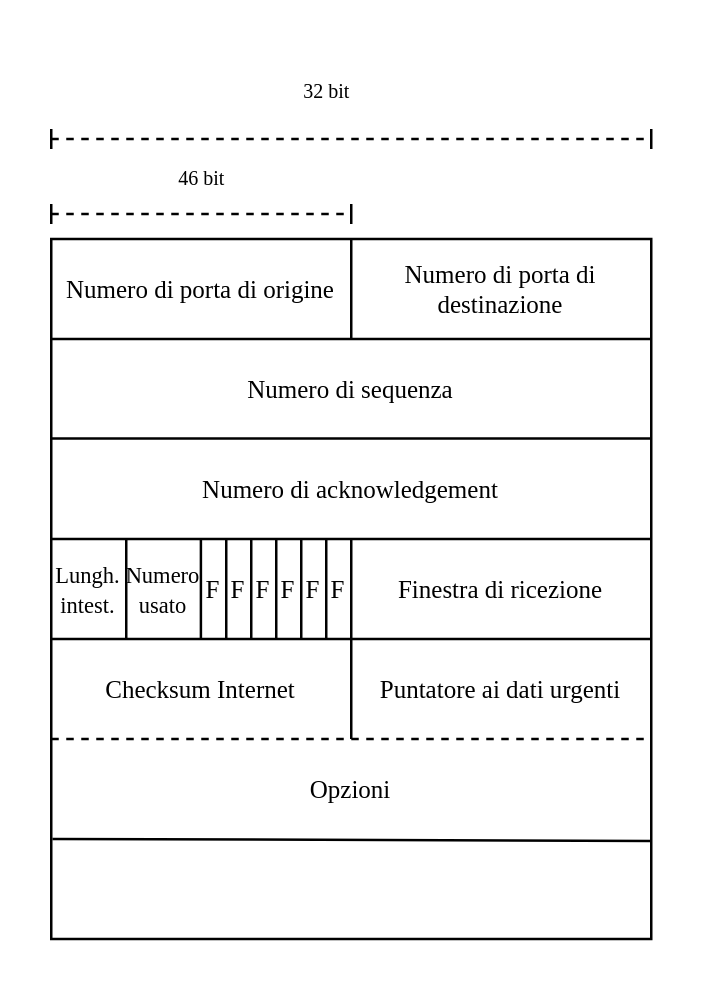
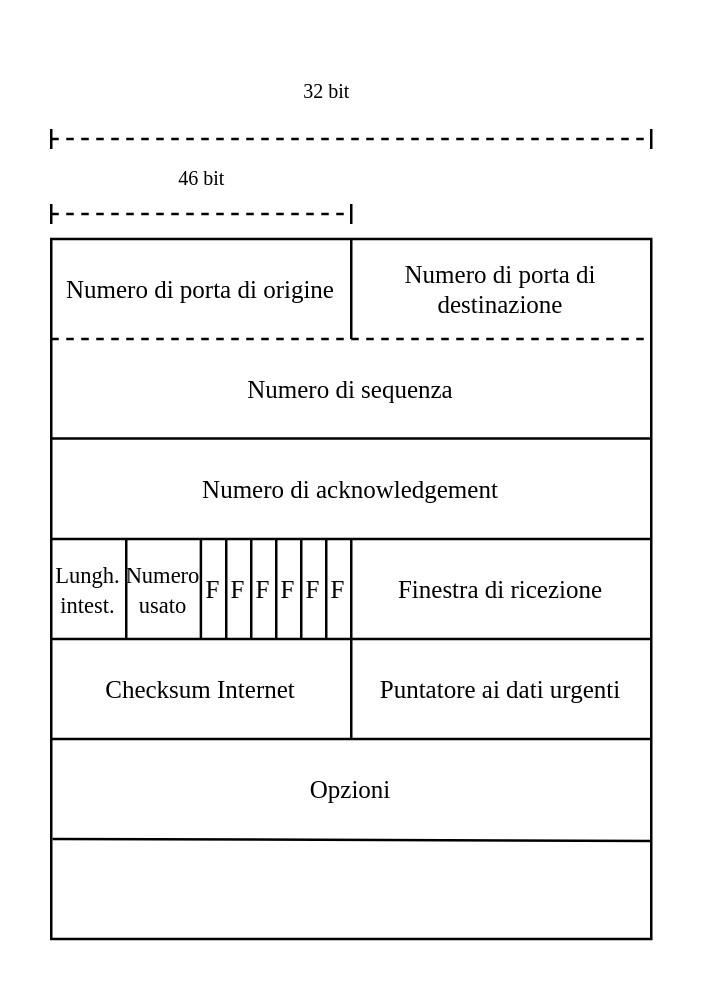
(352, 339) -> (352, 339)
(352, 739) -> (352, 739)
